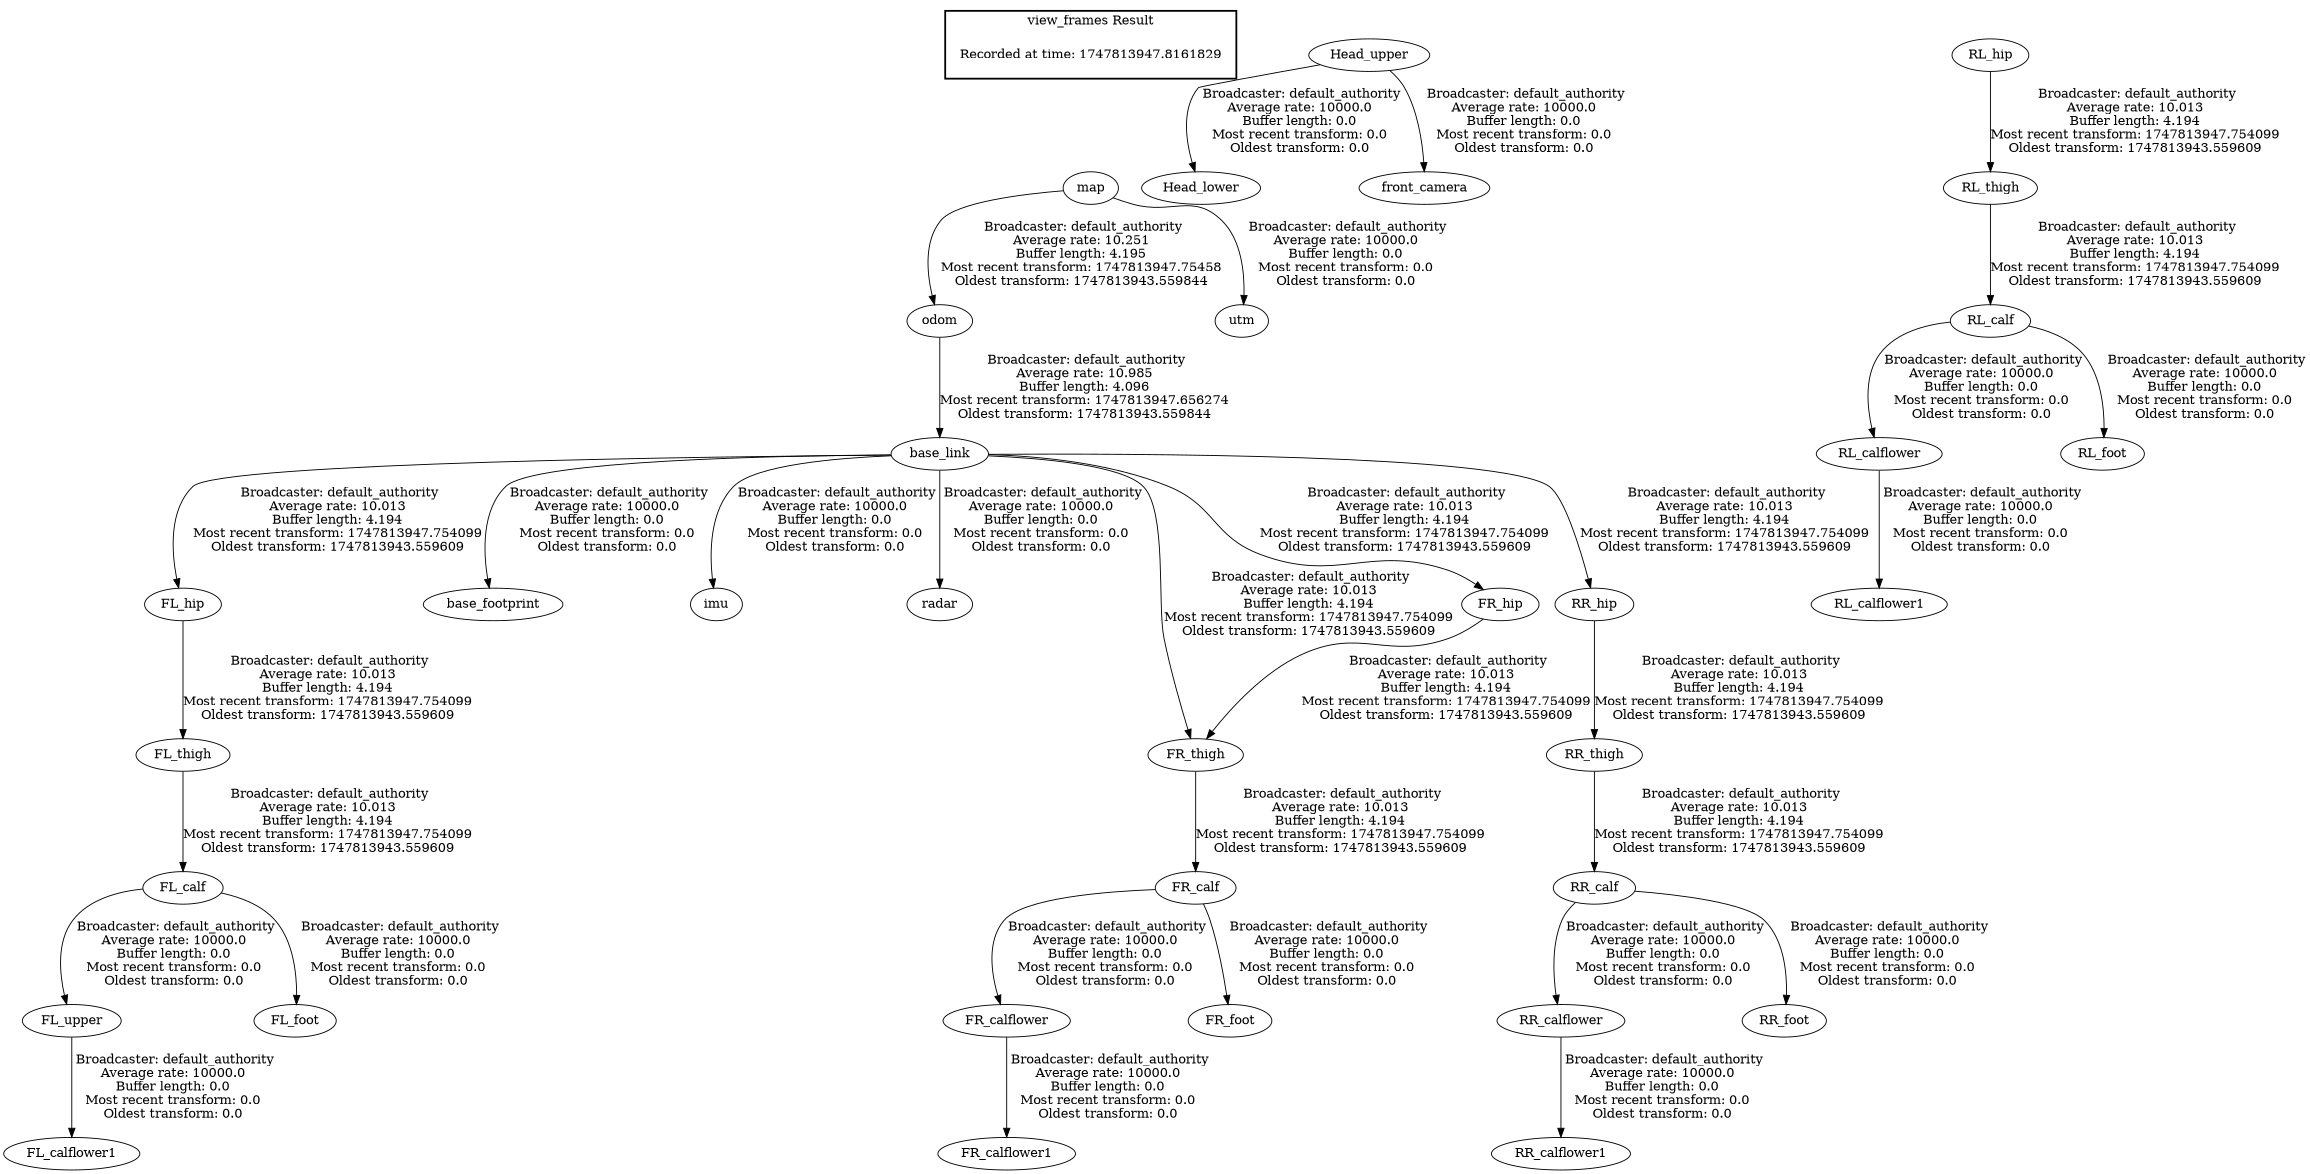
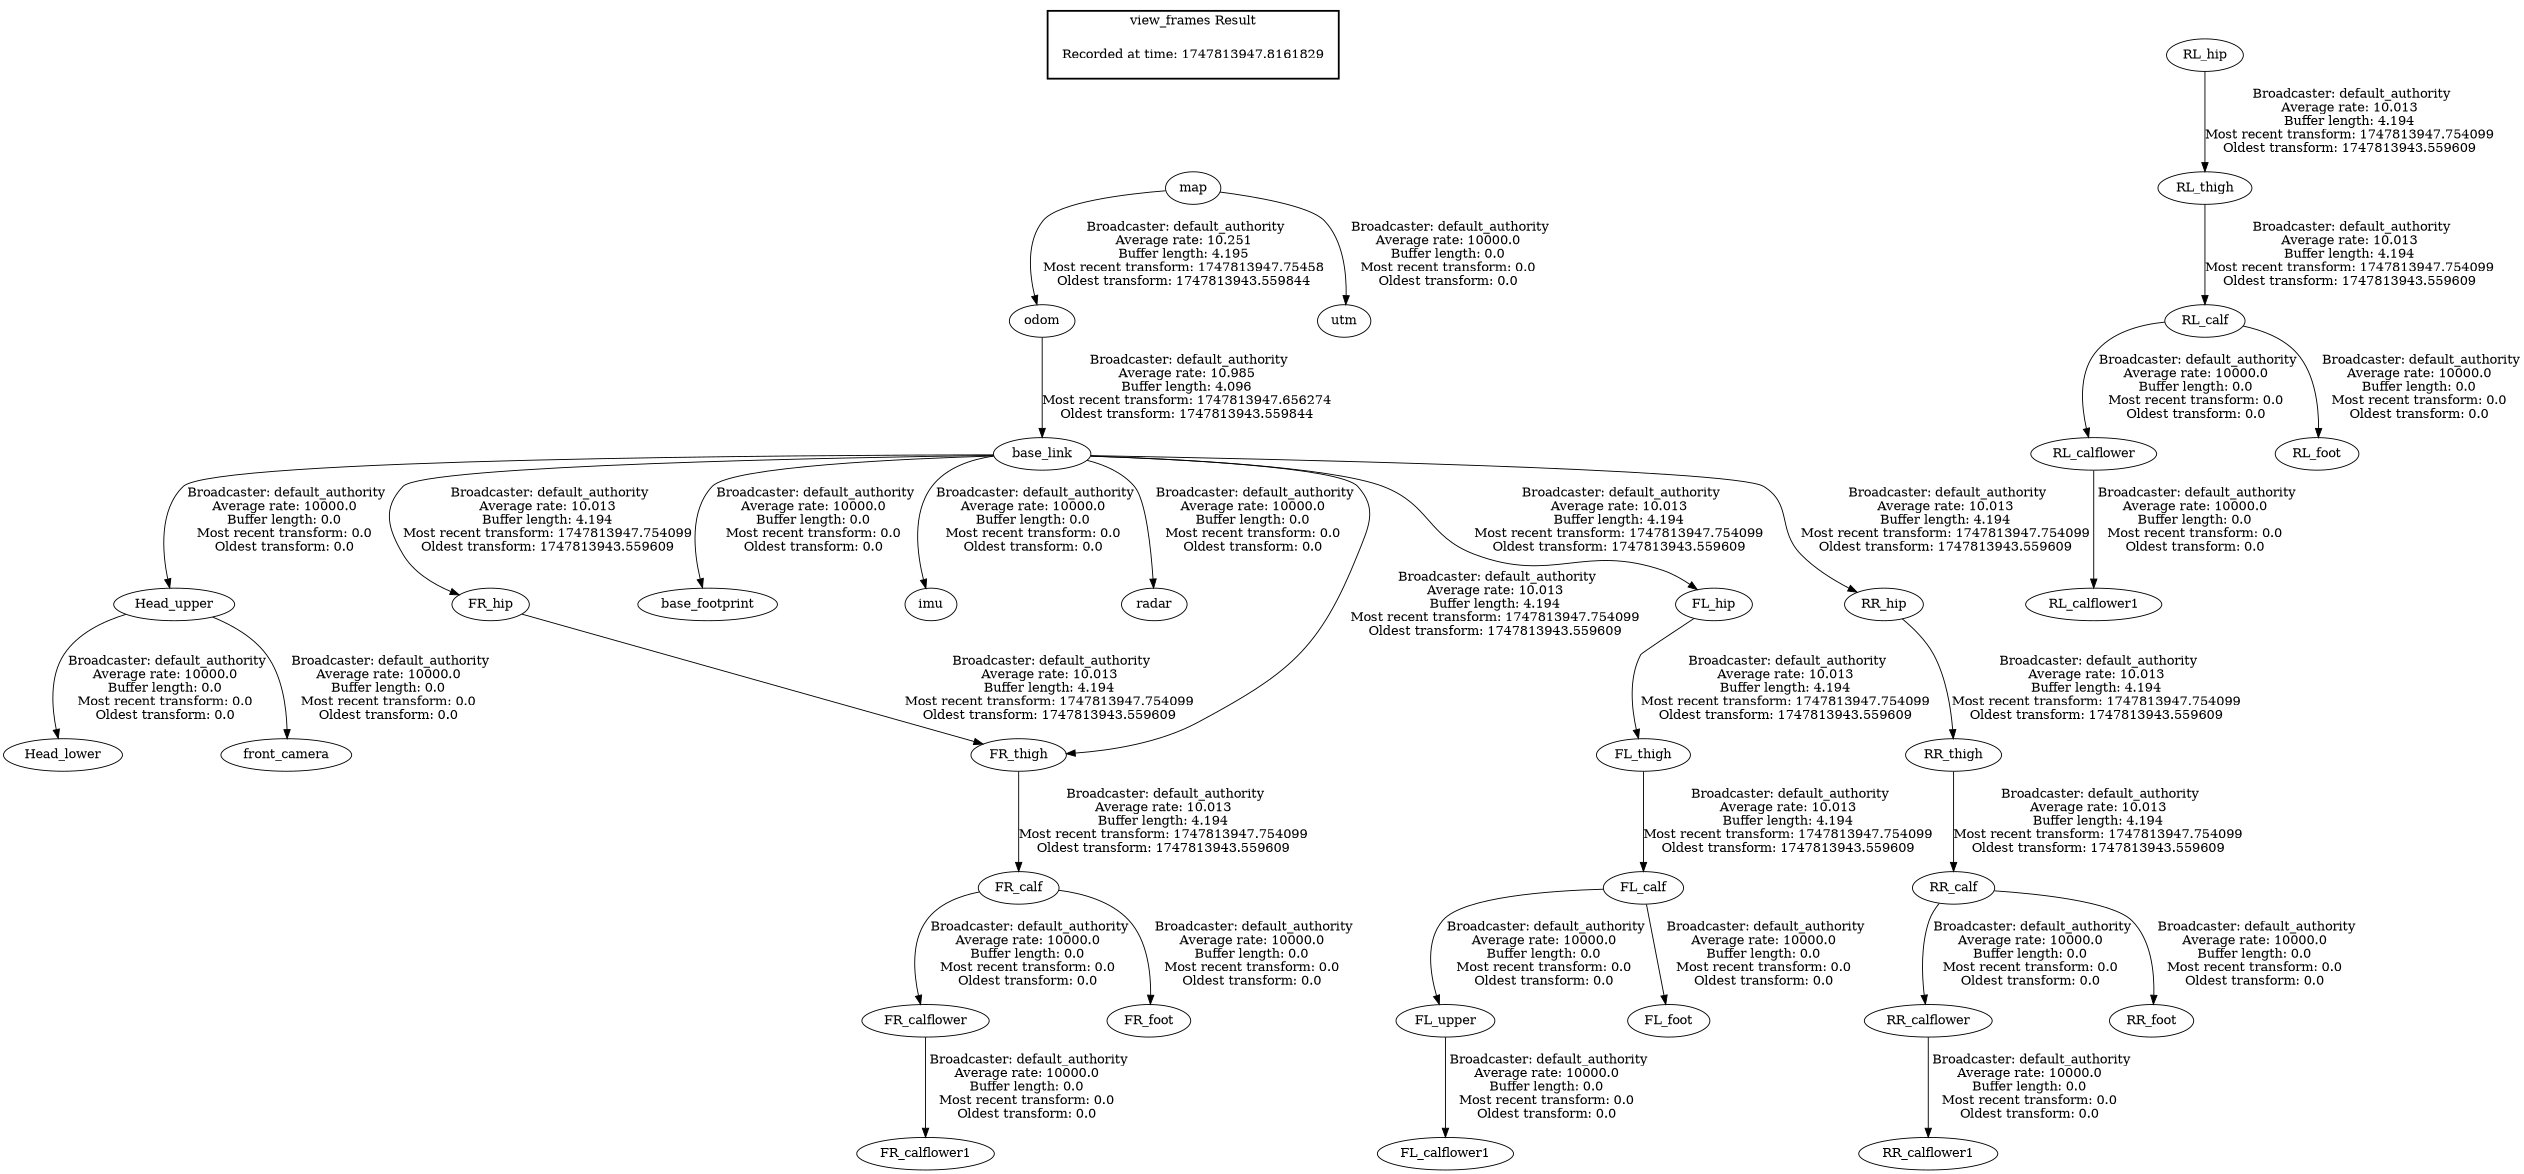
none -> (539, 460)
